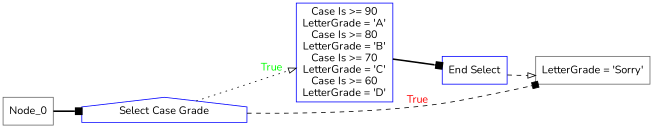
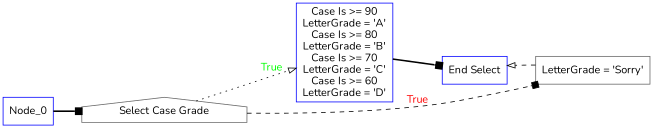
(518, 75) -> (525, 65)
(28, 111) -> (28, 111)
(164, 111) -> (164, 111)
